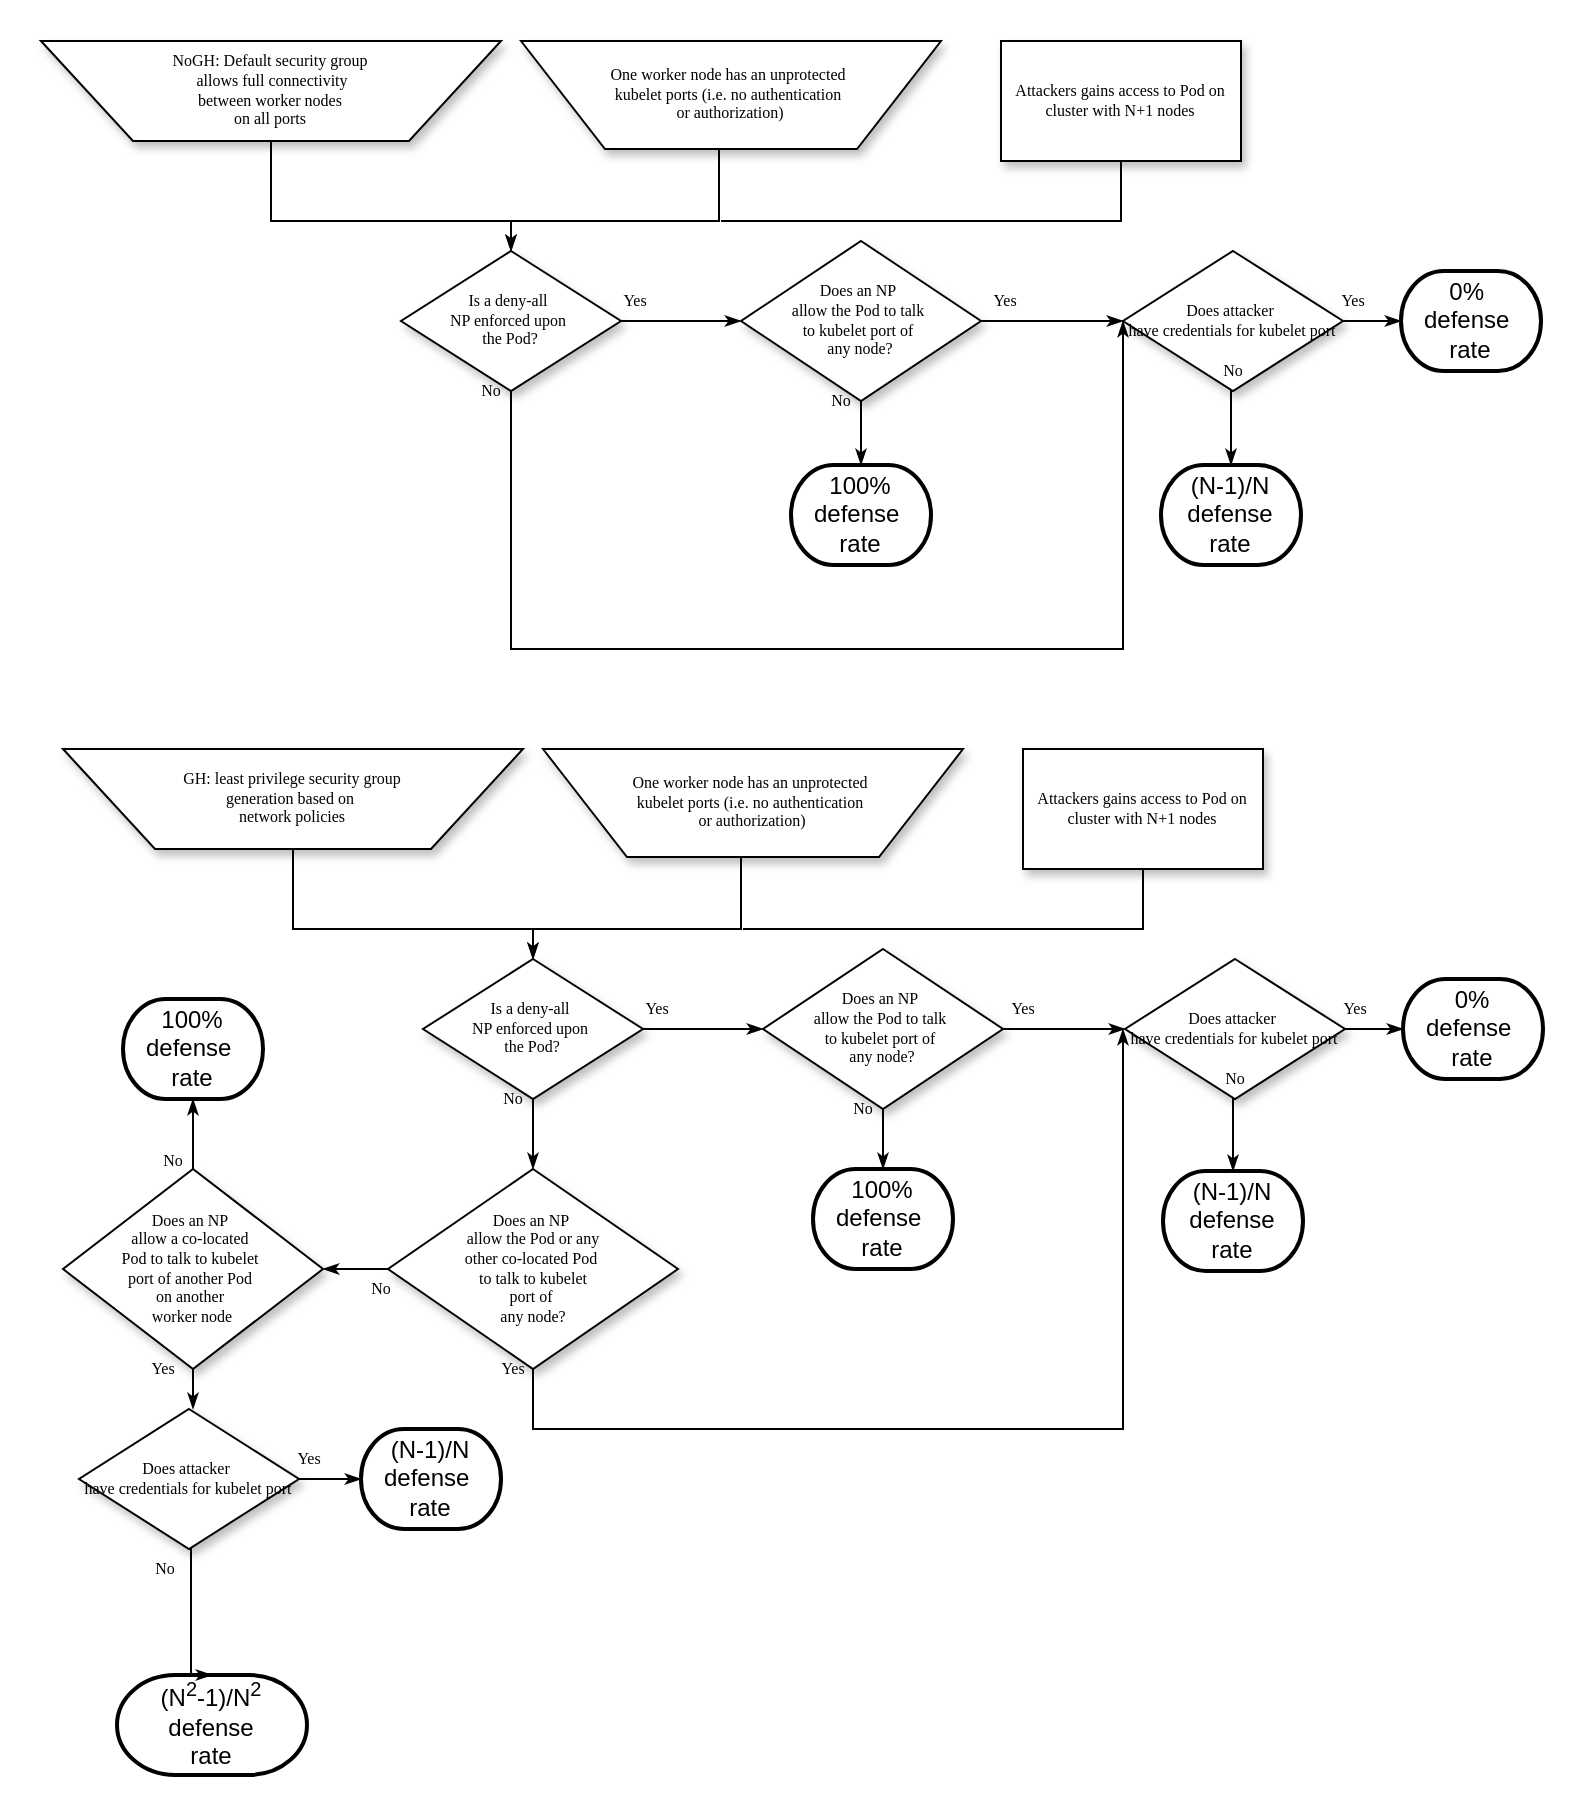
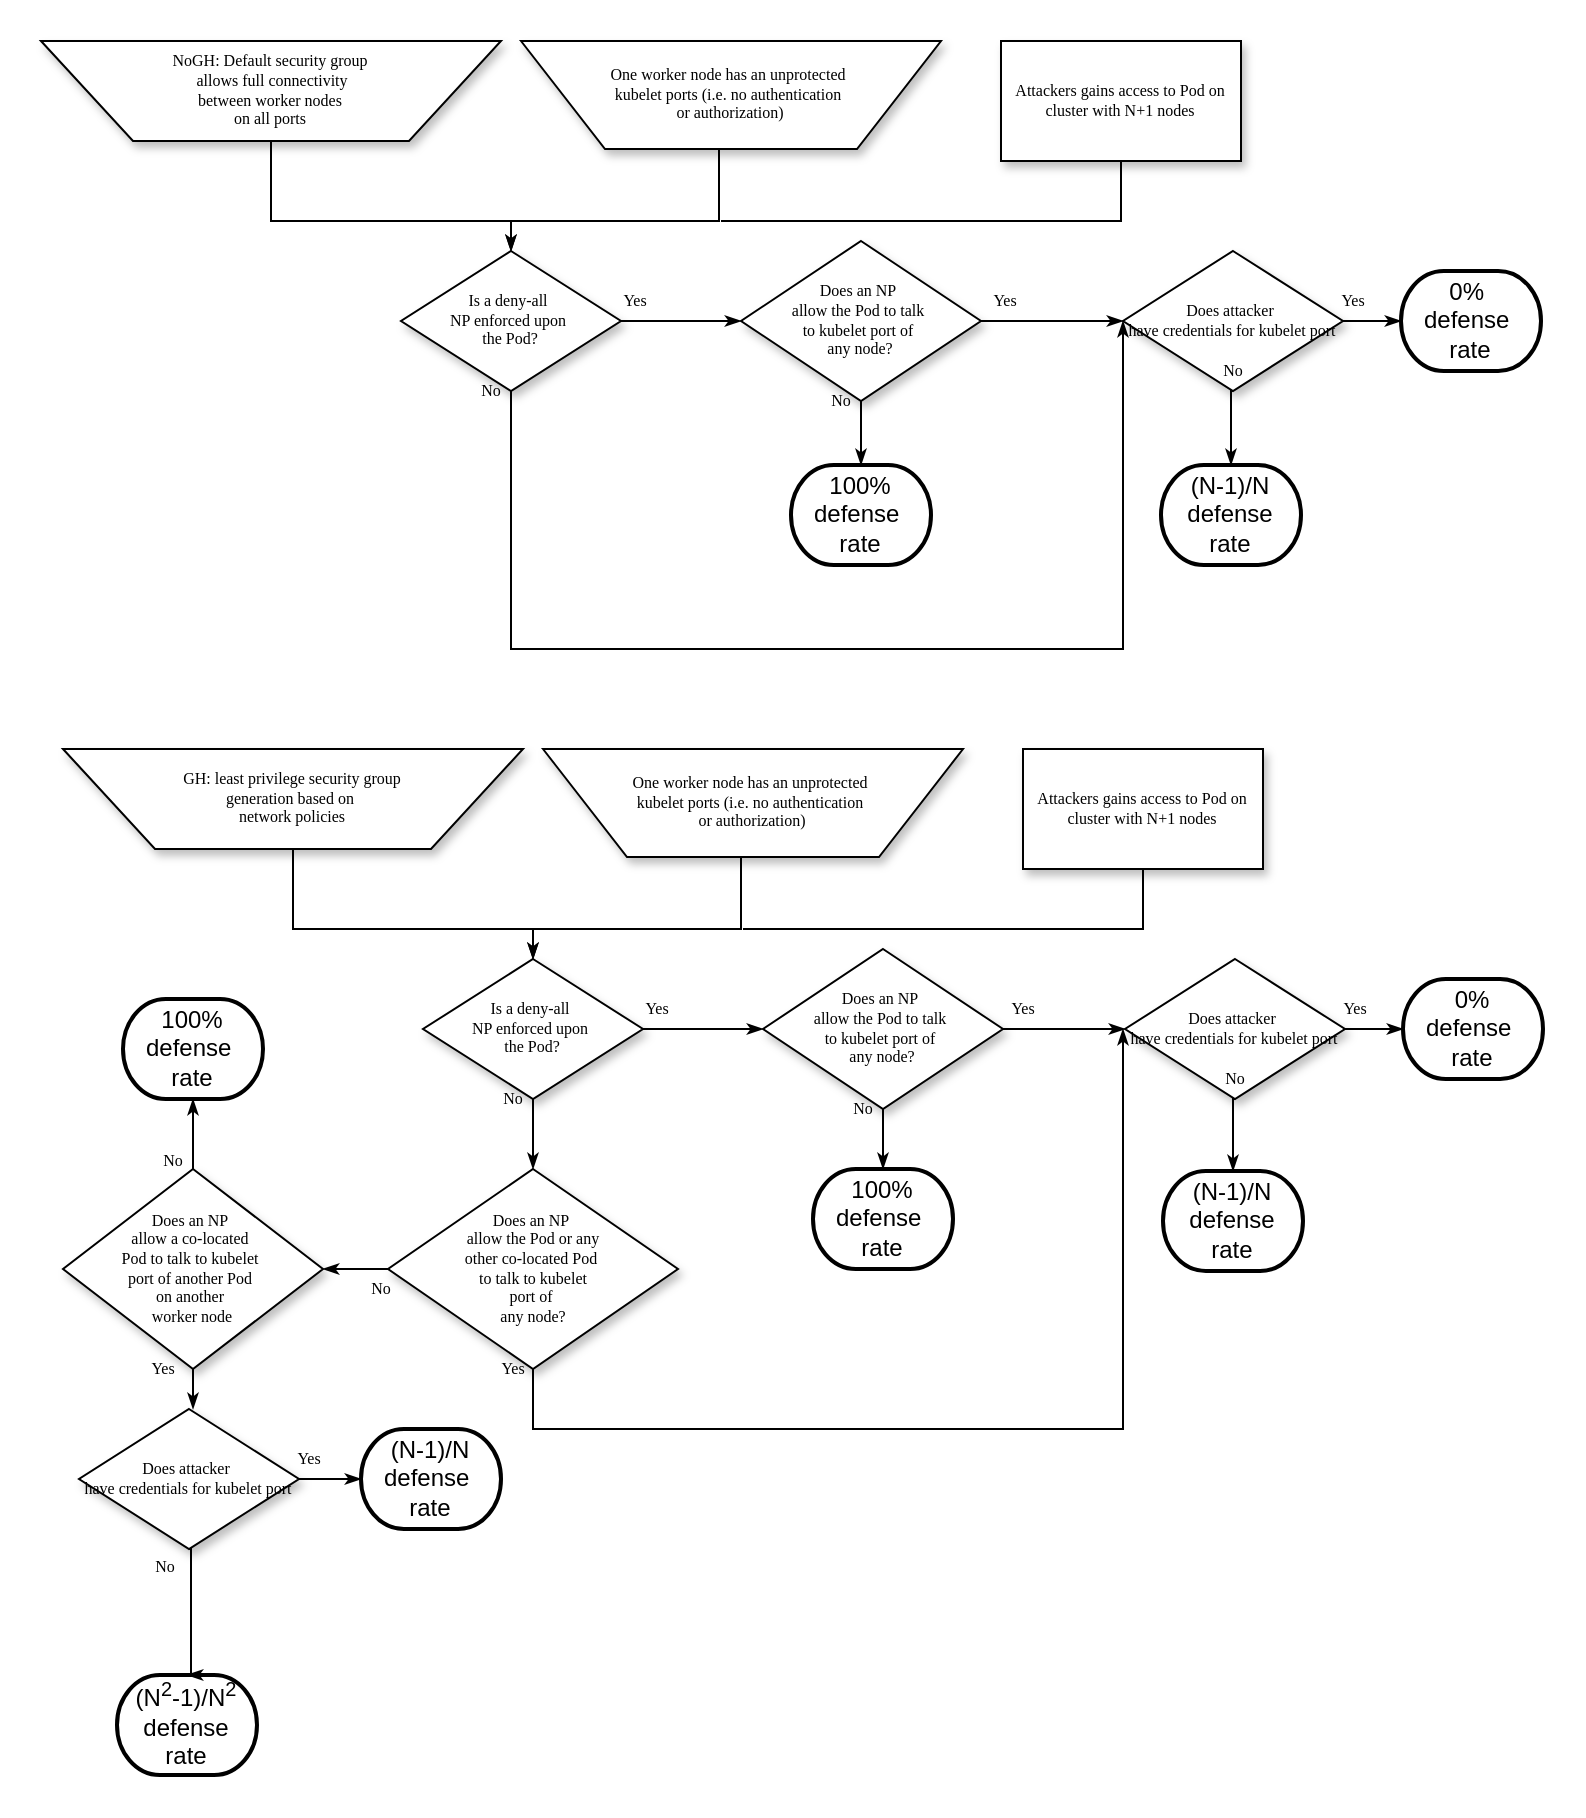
(212, 1725) -> (187, 1725)
